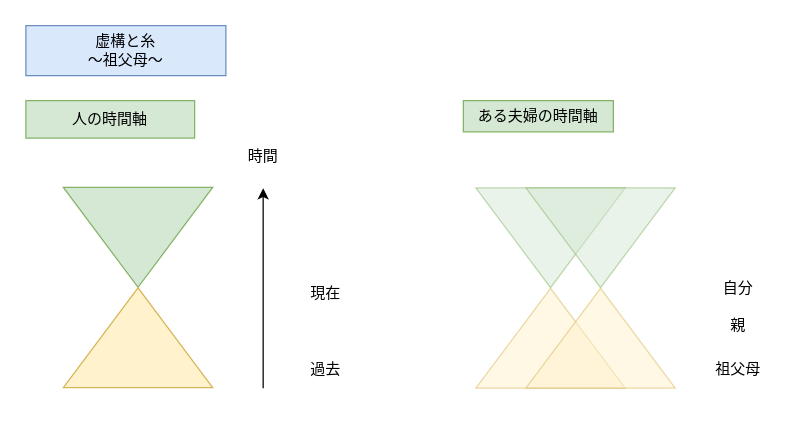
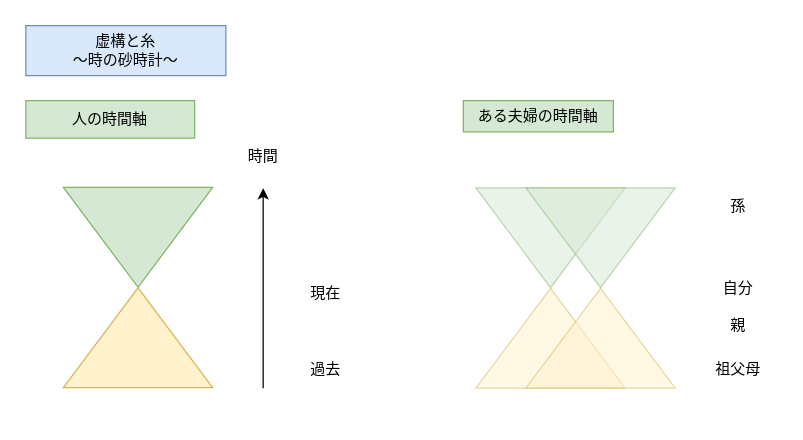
(126, 51) -> (126, 51)
none -> (738, 207)
